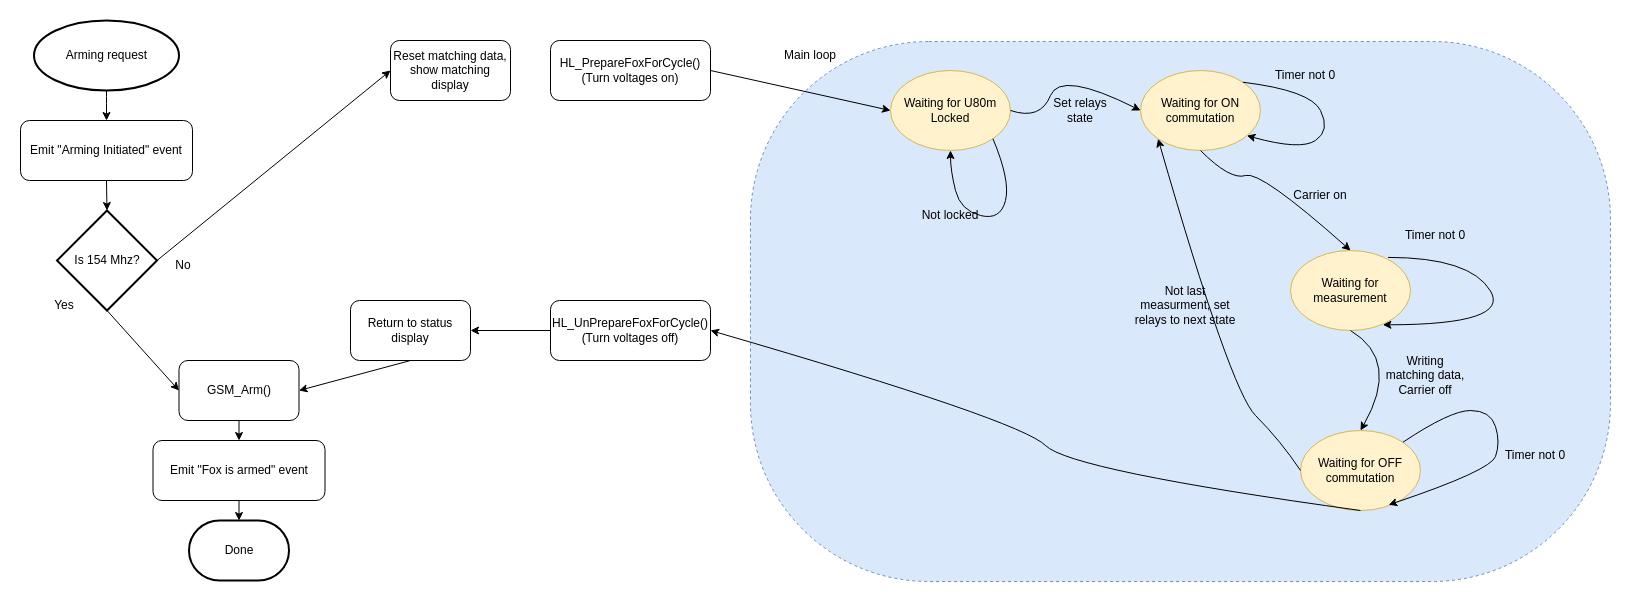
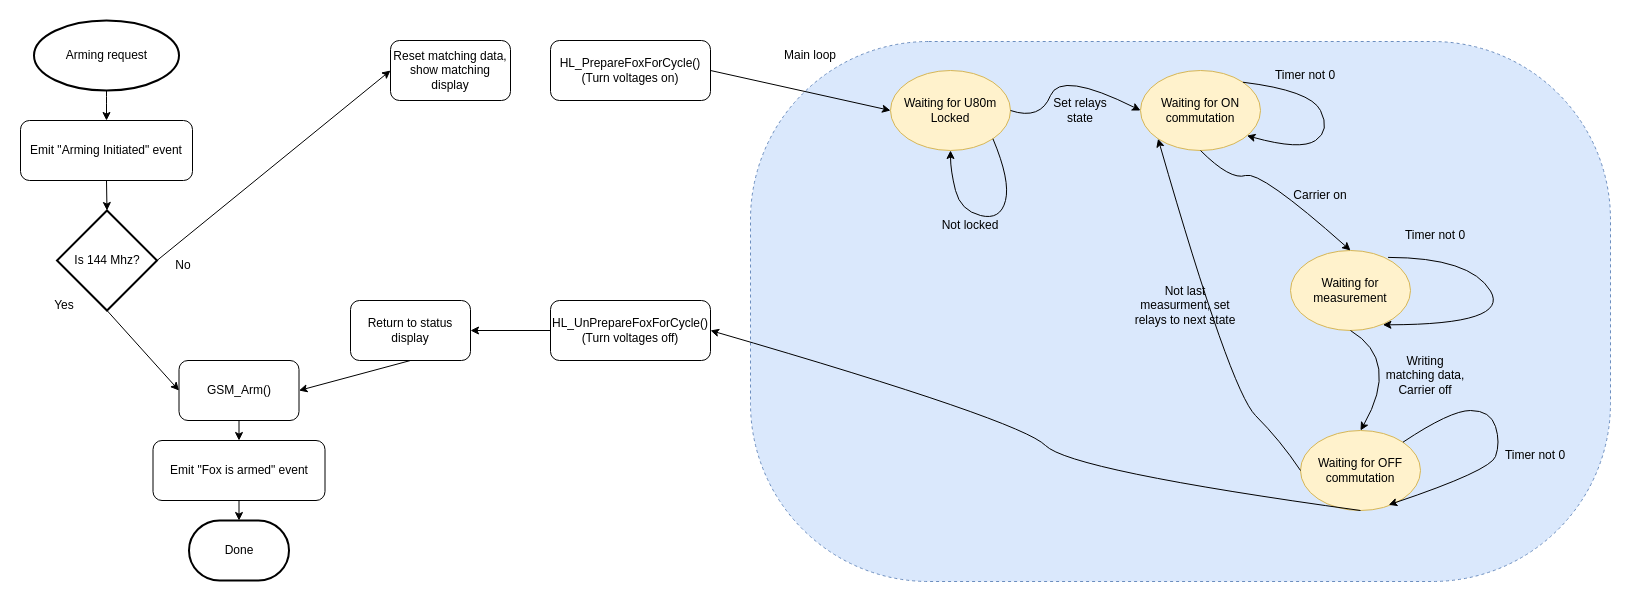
(951, 216) -> (971, 226)
(108, 261) -> (108, 261)
